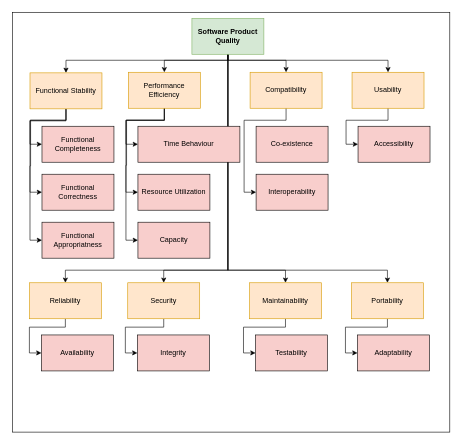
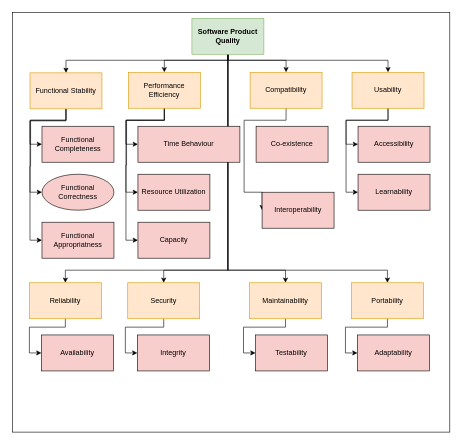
(78, 192) -> (78, 192)
(292, 192) -> (298, 210)
none -> (352, 192)
none -> (394, 192)
